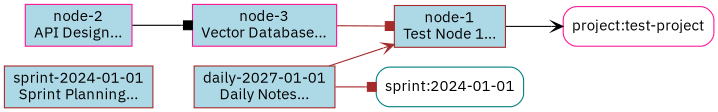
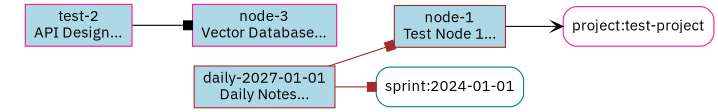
(79, 25) -> (79, 25)
(360, 26) -> none
(356, 57) -> (356, 57)
(79, 87) -> none
